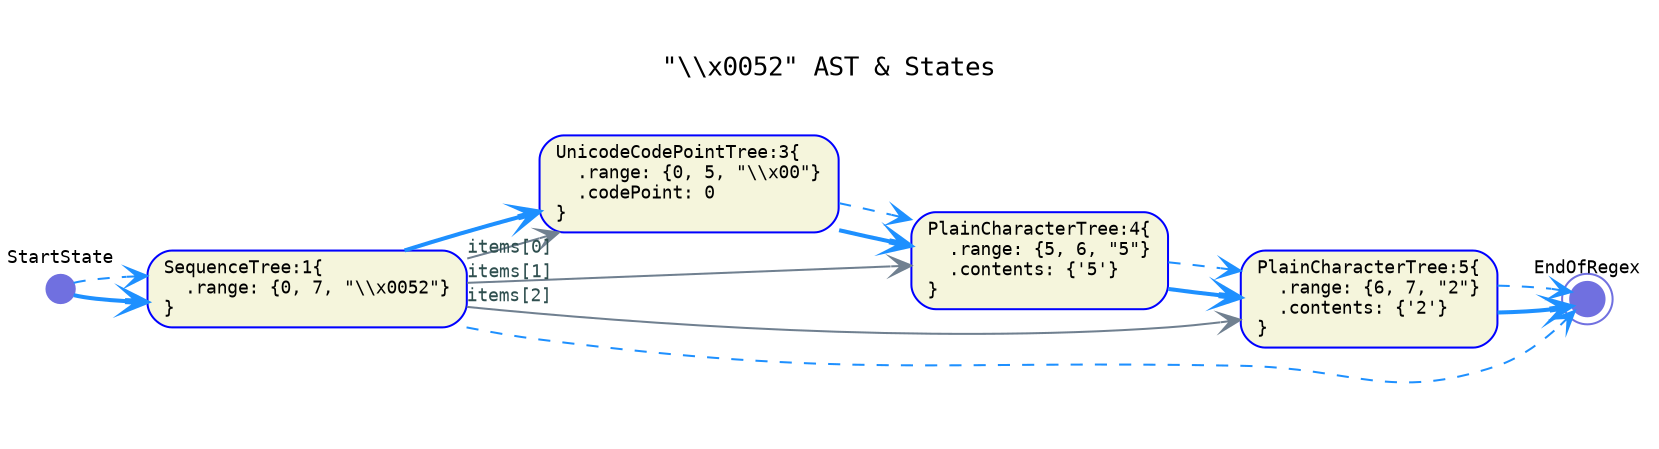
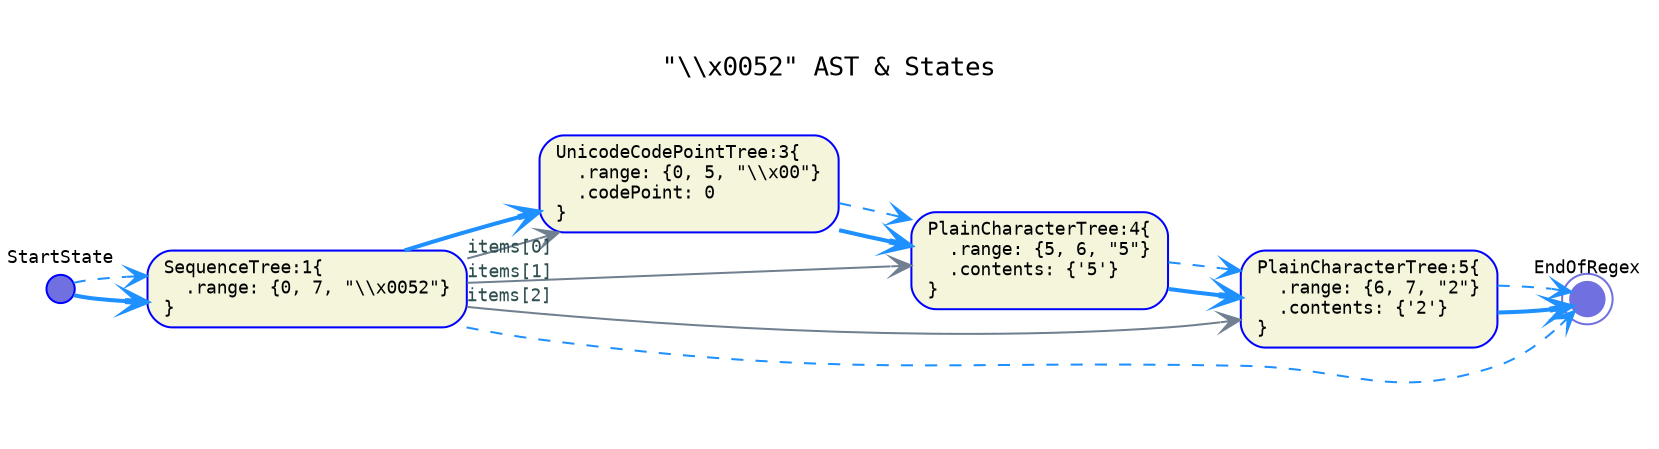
(61, 289) -> (61, 289)
